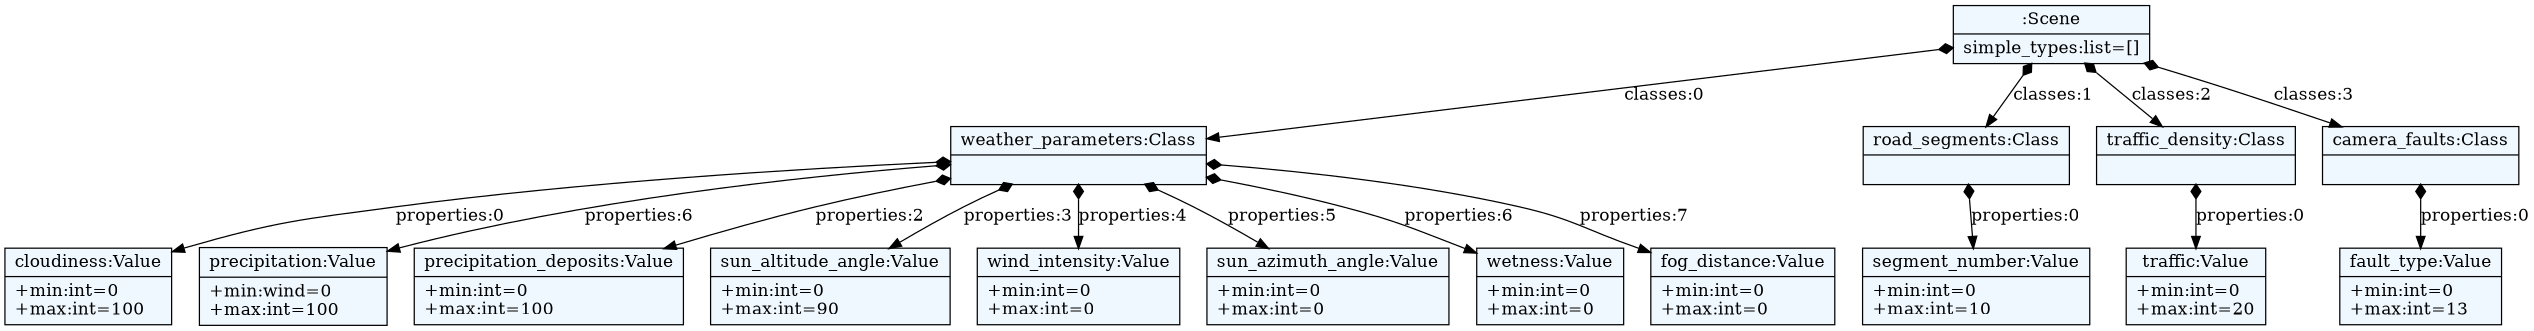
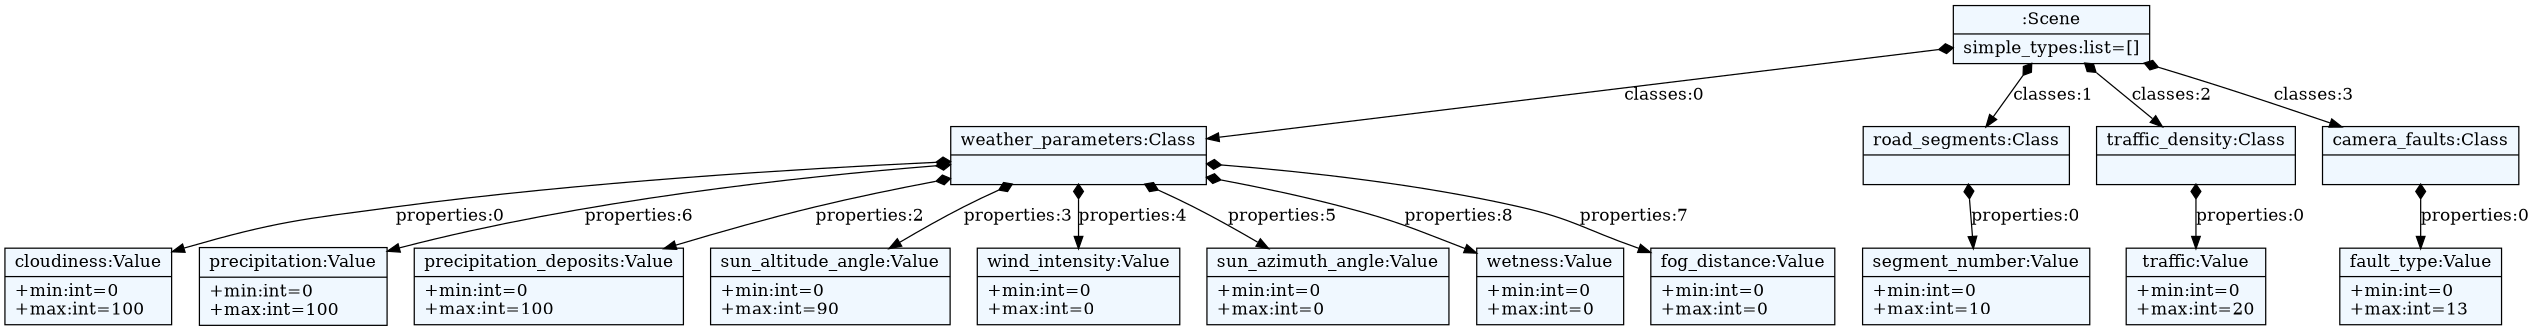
(1459, 216) -> (1459, 216)
(271, 291) -> (262, 291)
